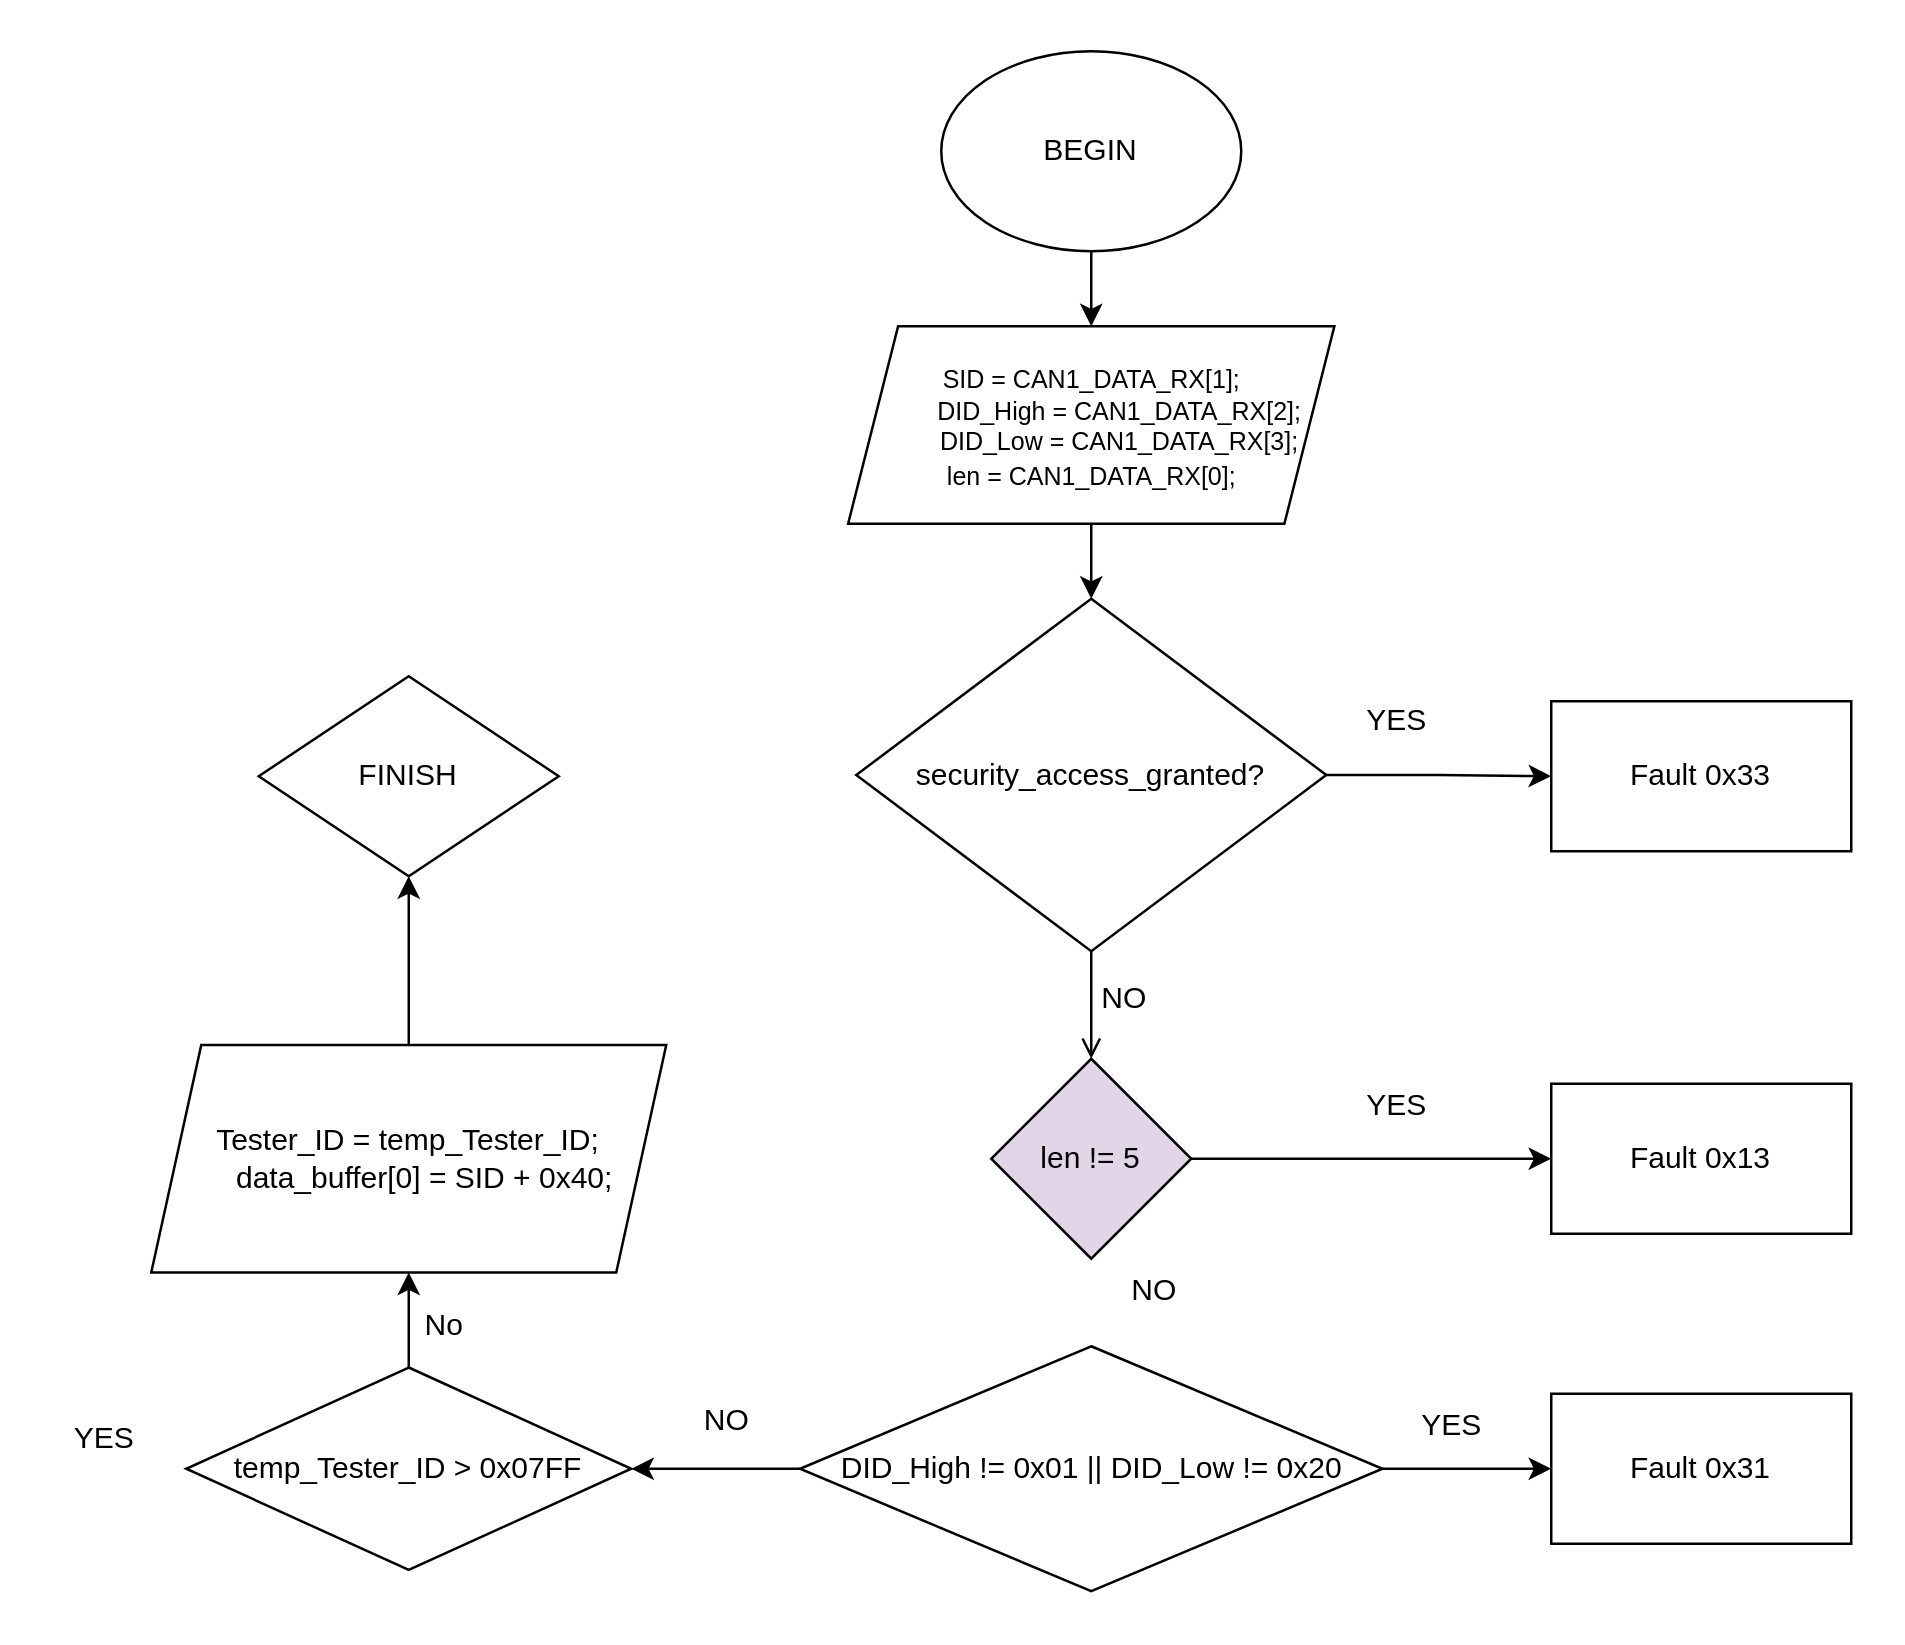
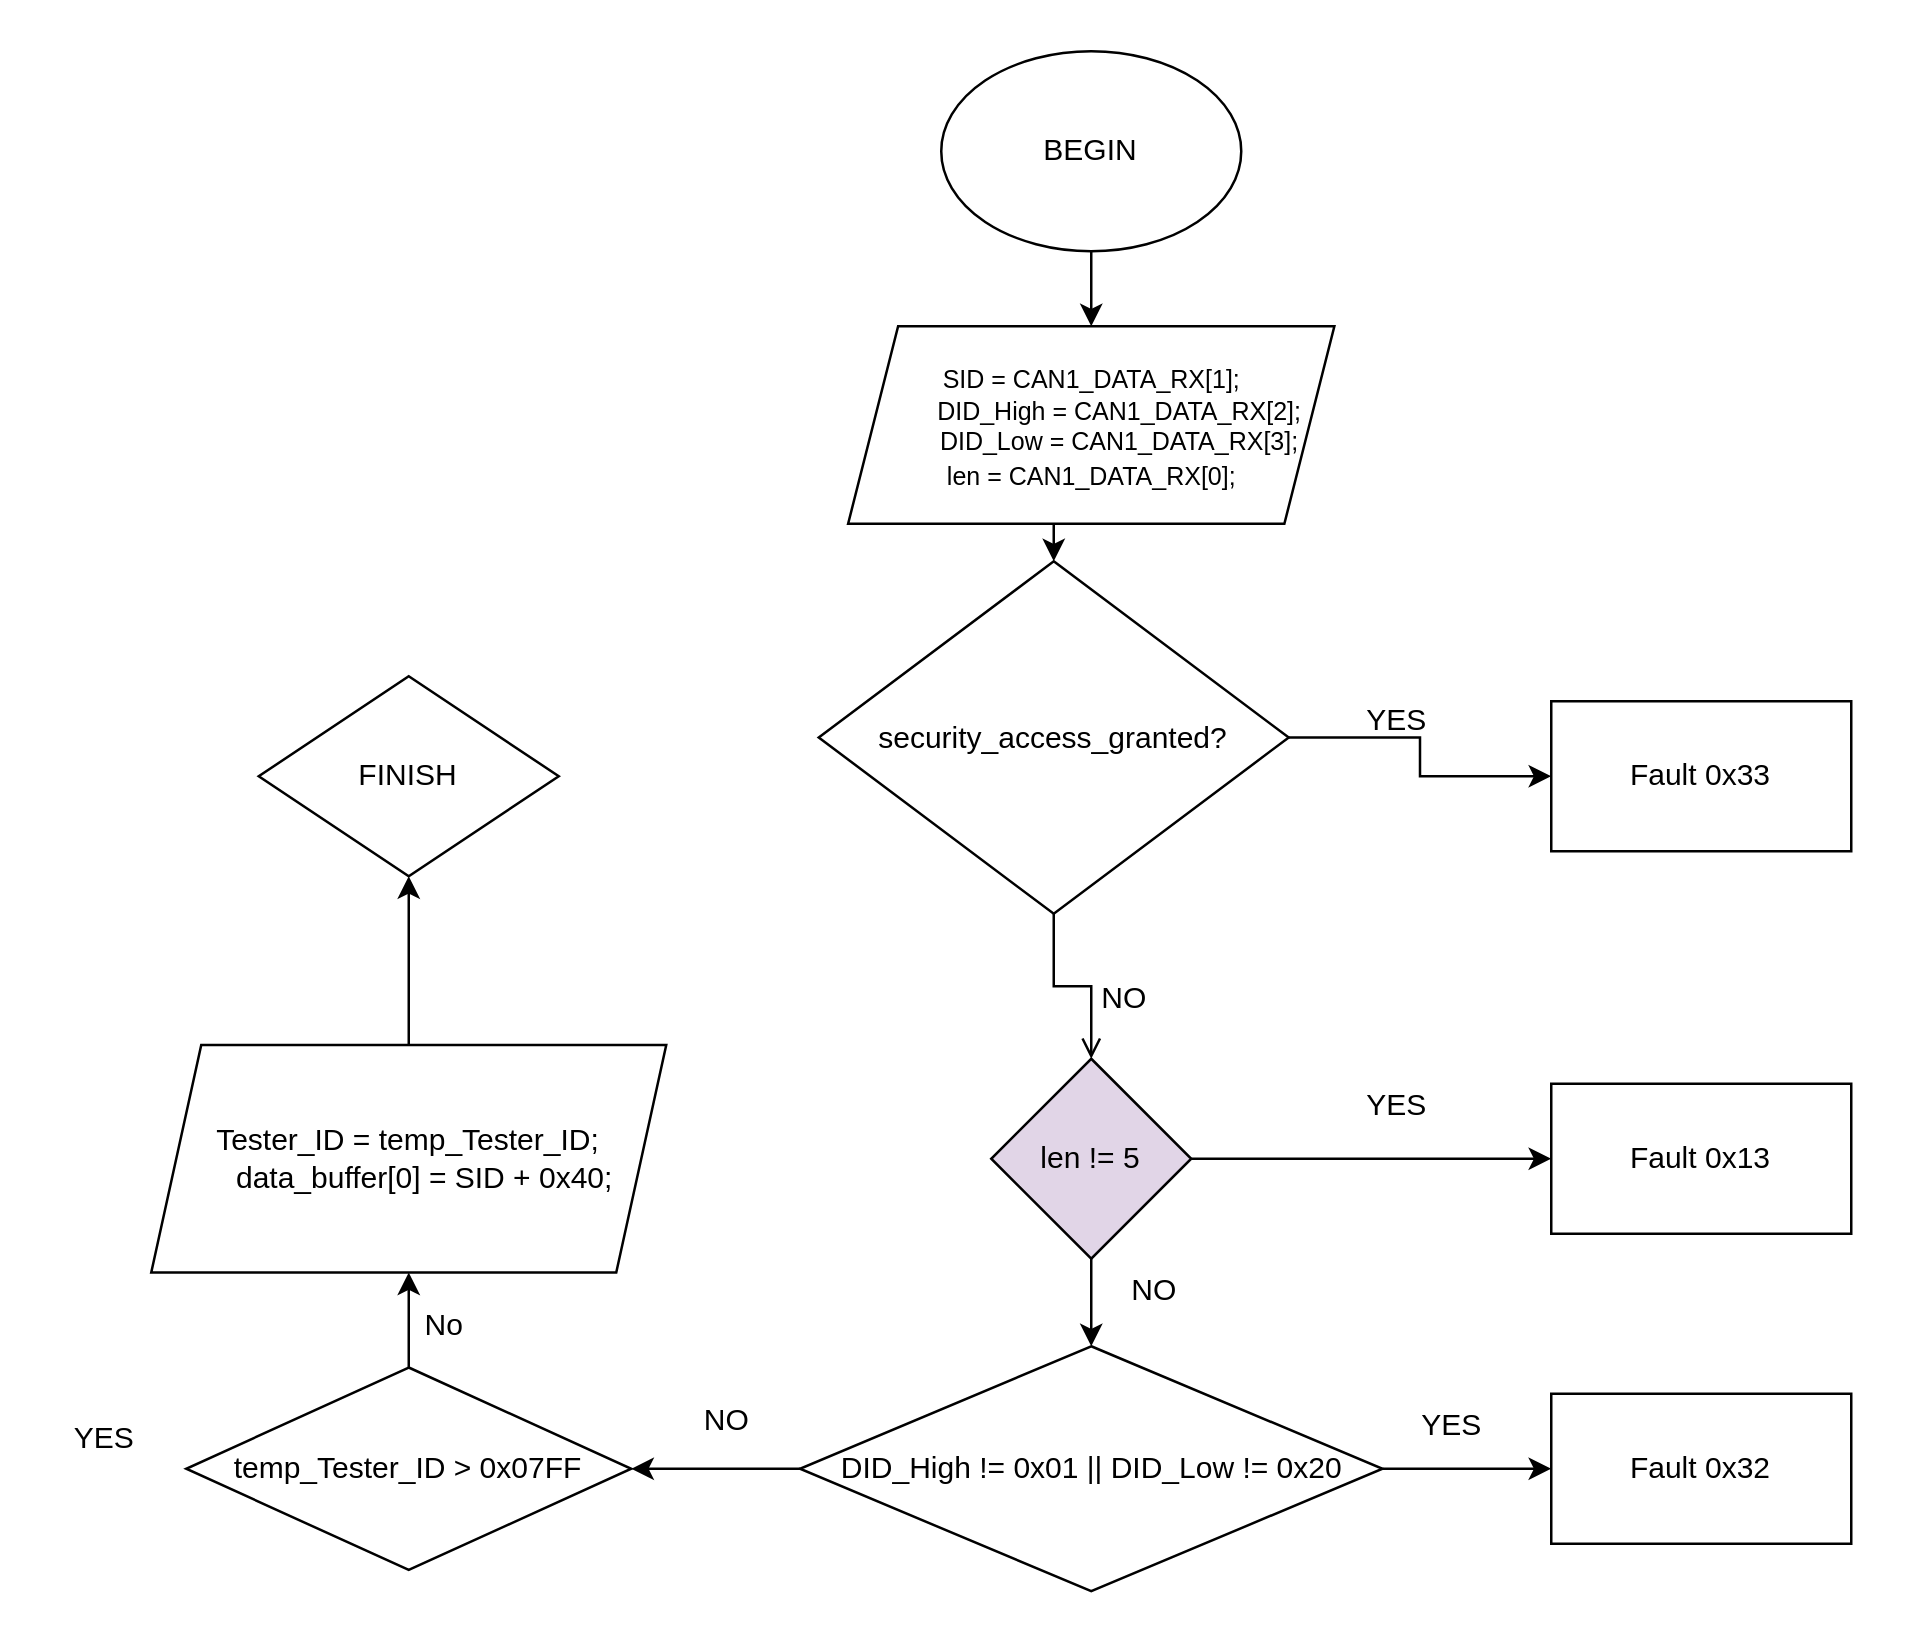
(1091, 775) -> (1054, 738)
none -> (1091, 1294)
(1701, 1469) -> (1701, 1469)
